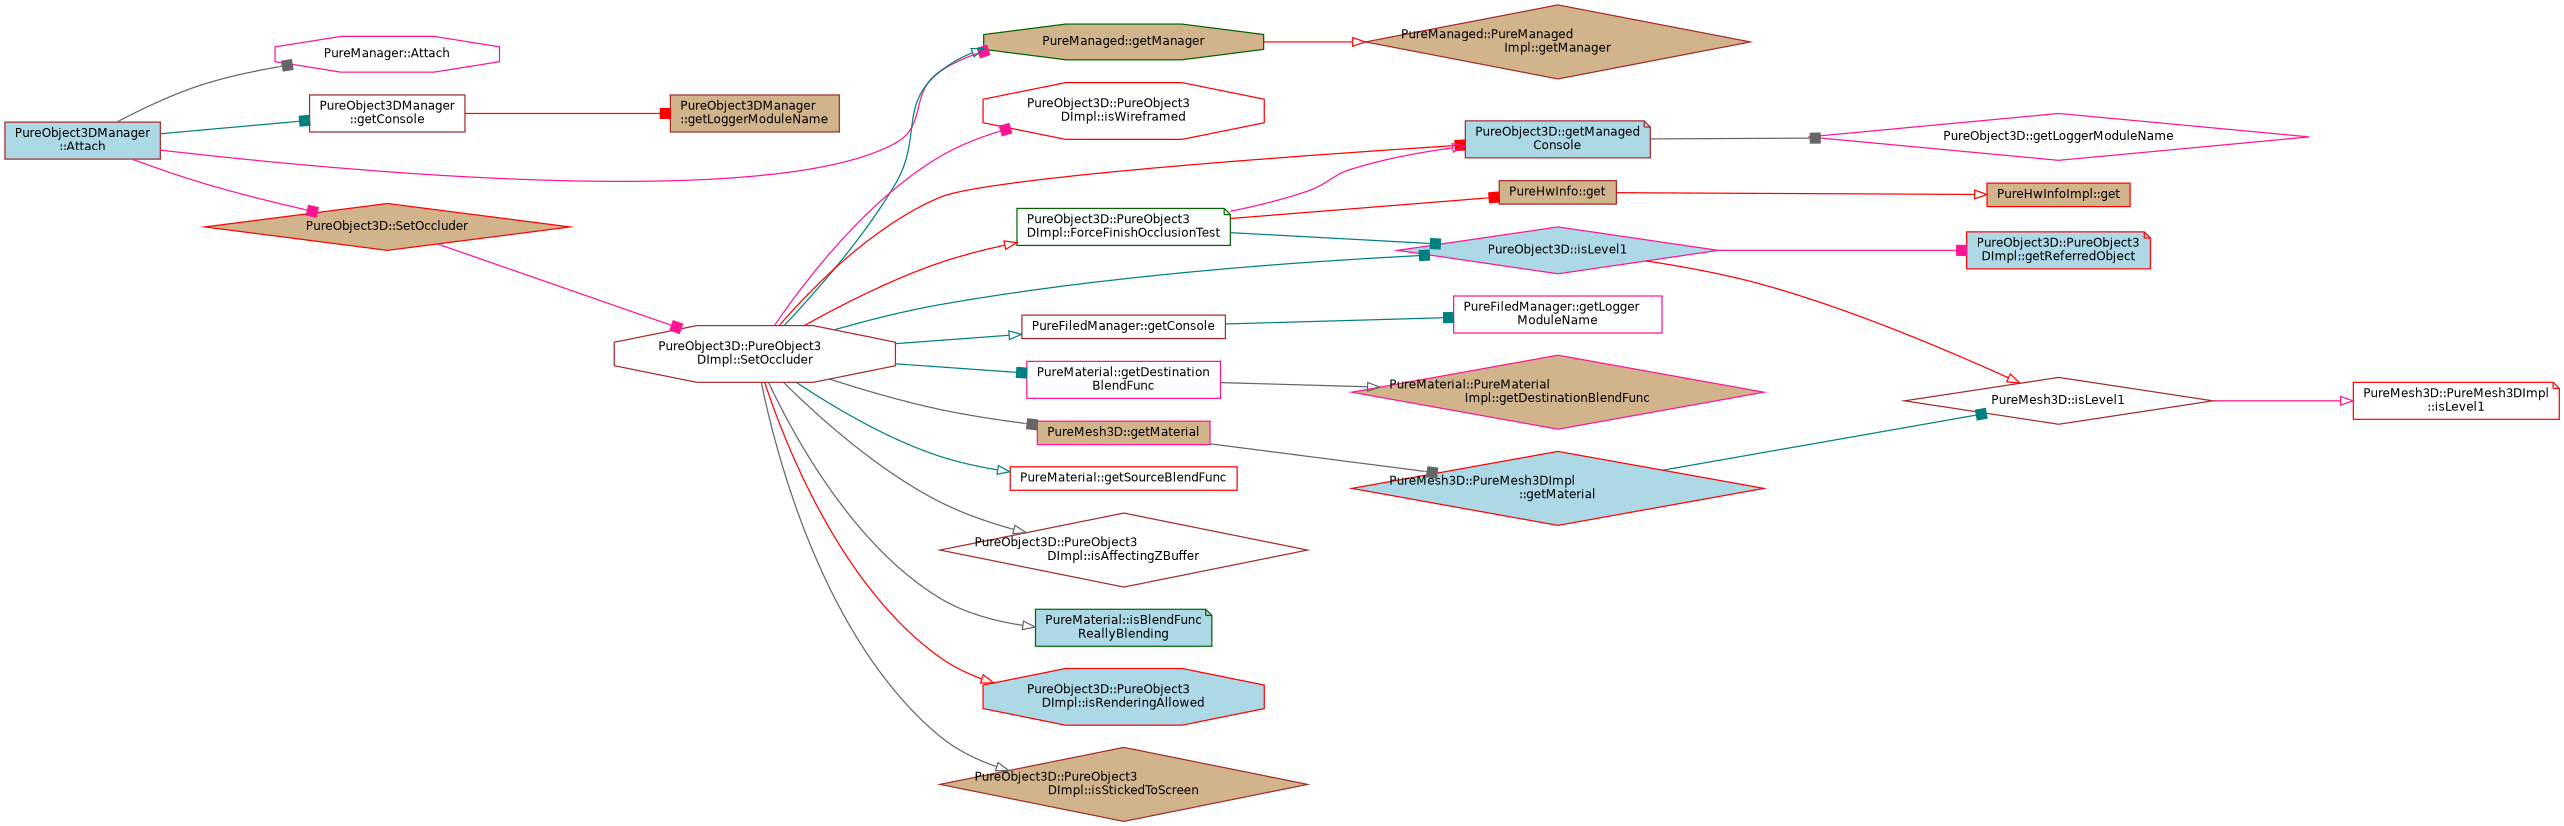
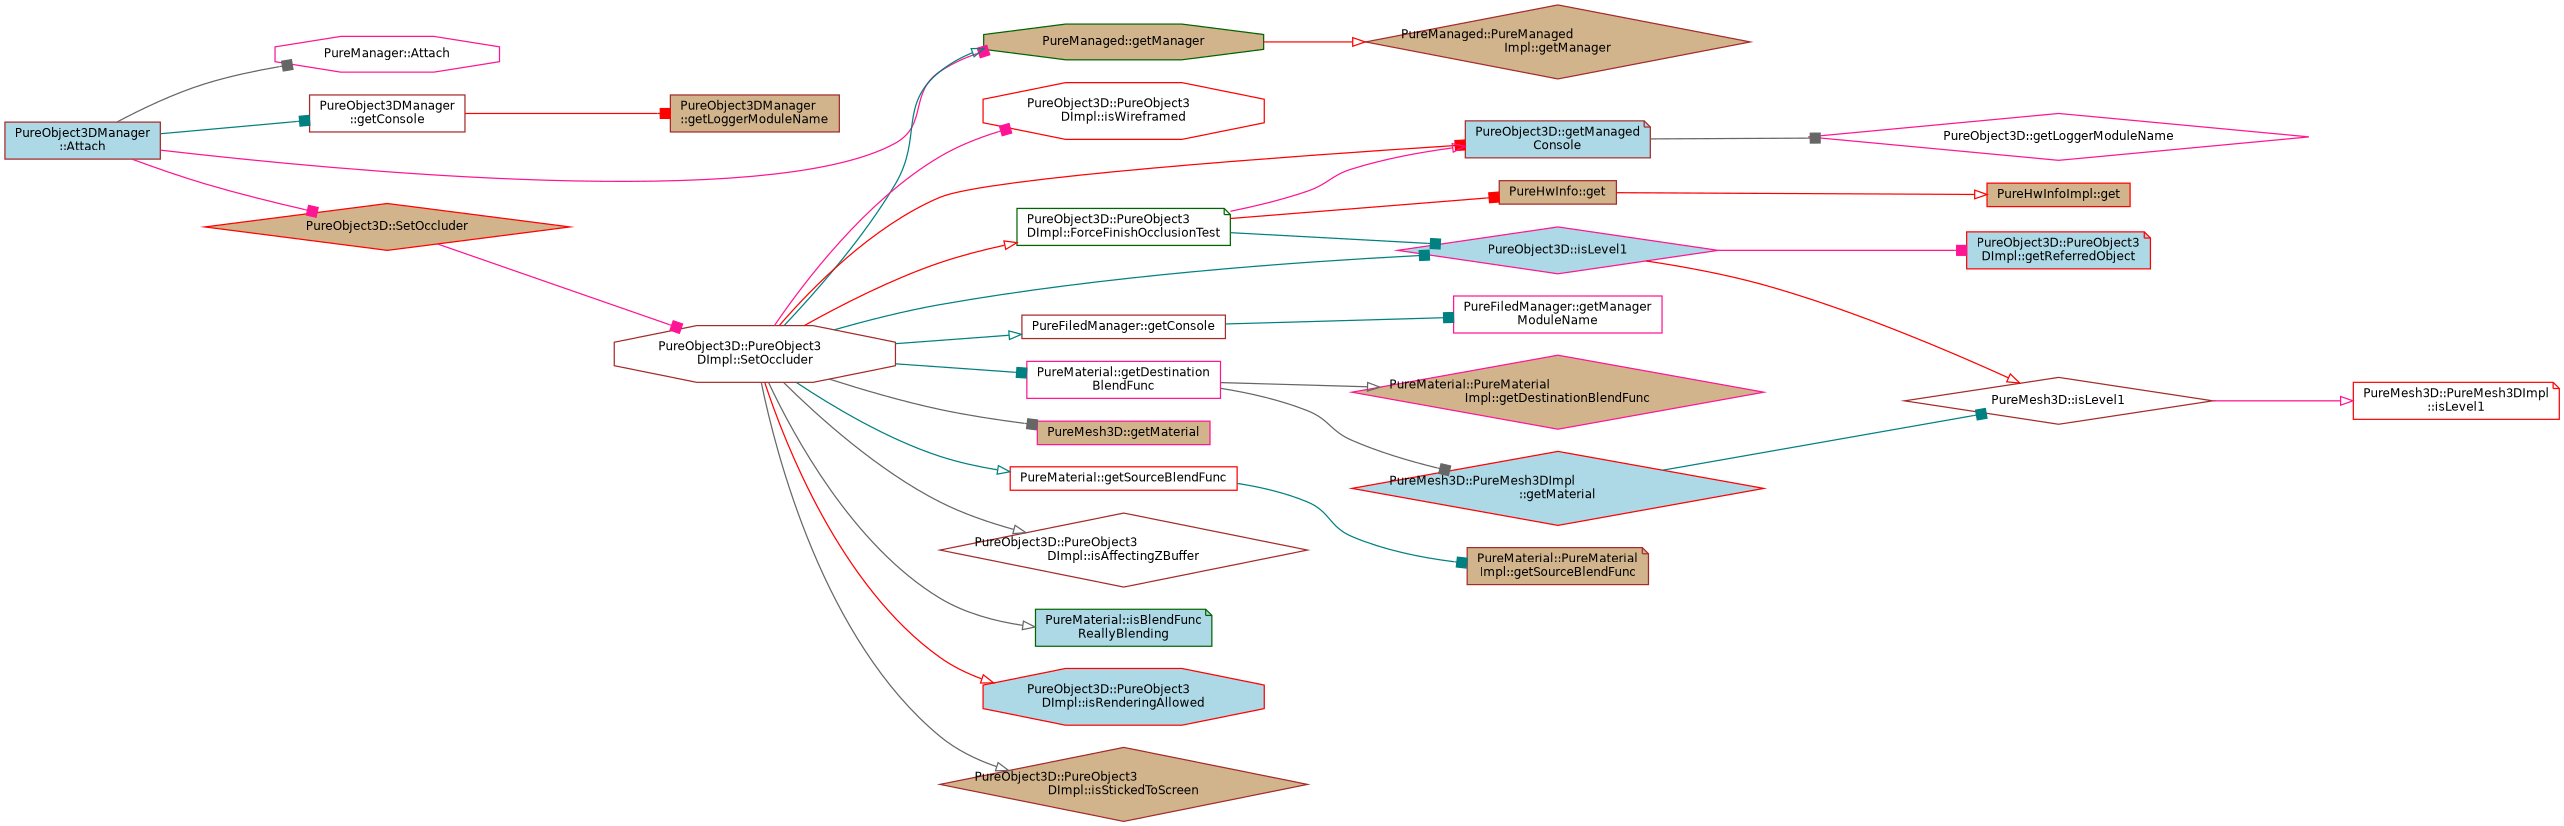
(1558, 314) -> (1558, 314)
(1317, 458) -> (1330, 425)
none -> (1558, 566)
